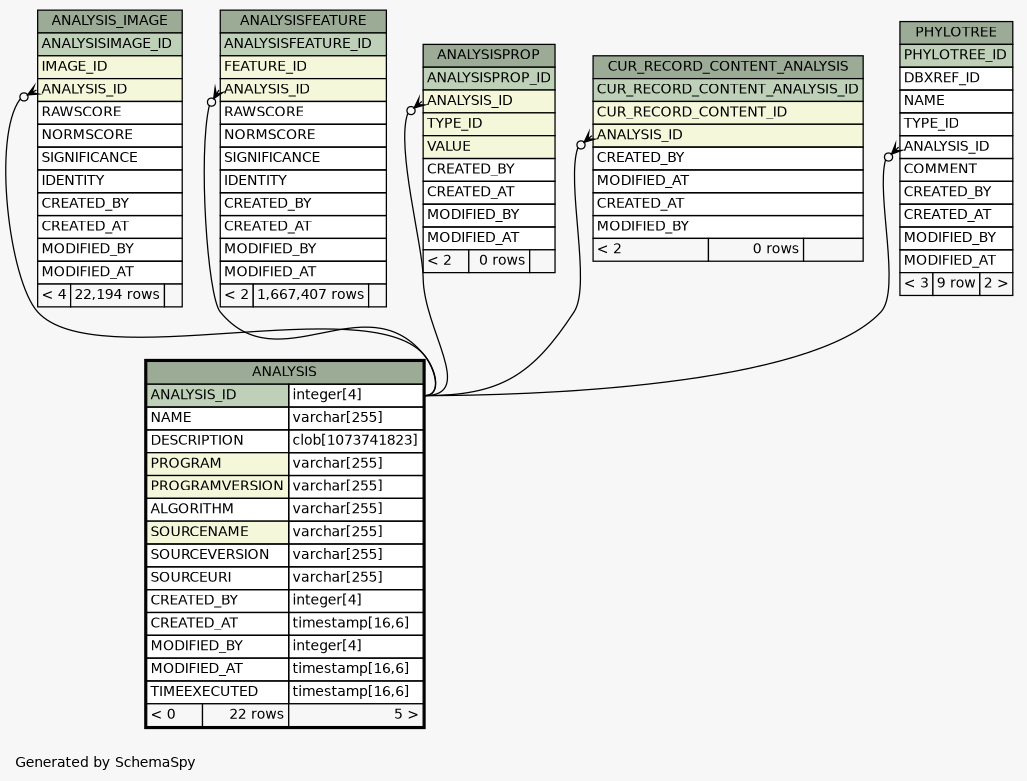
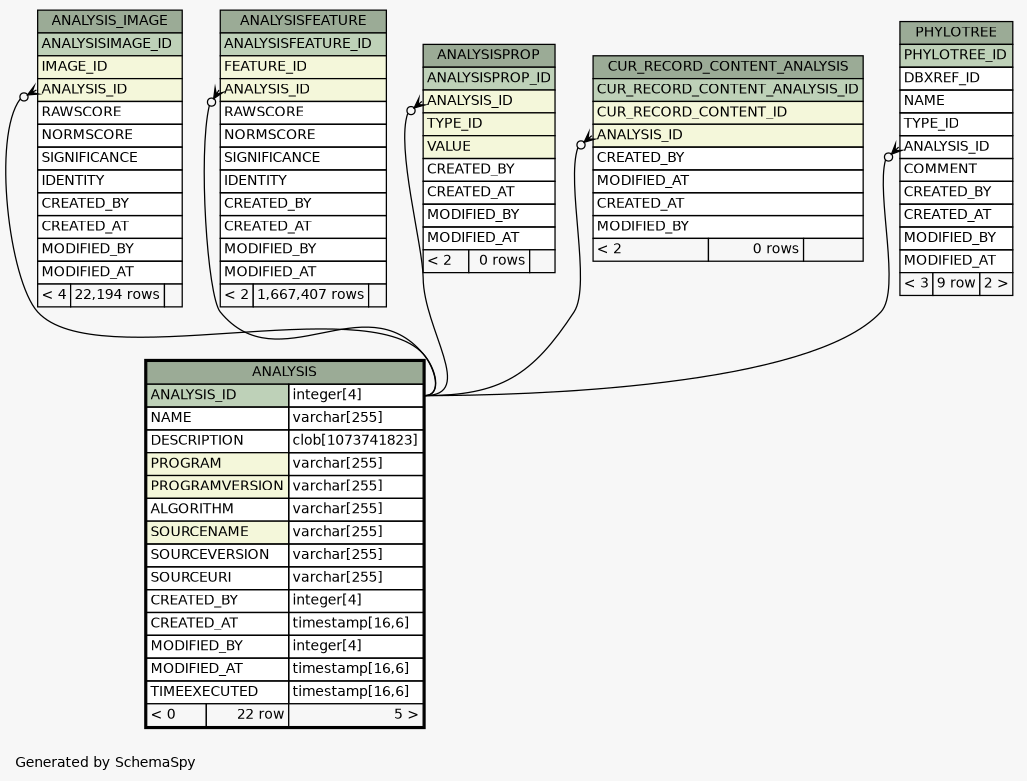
(257, 715) -> (261, 715)
